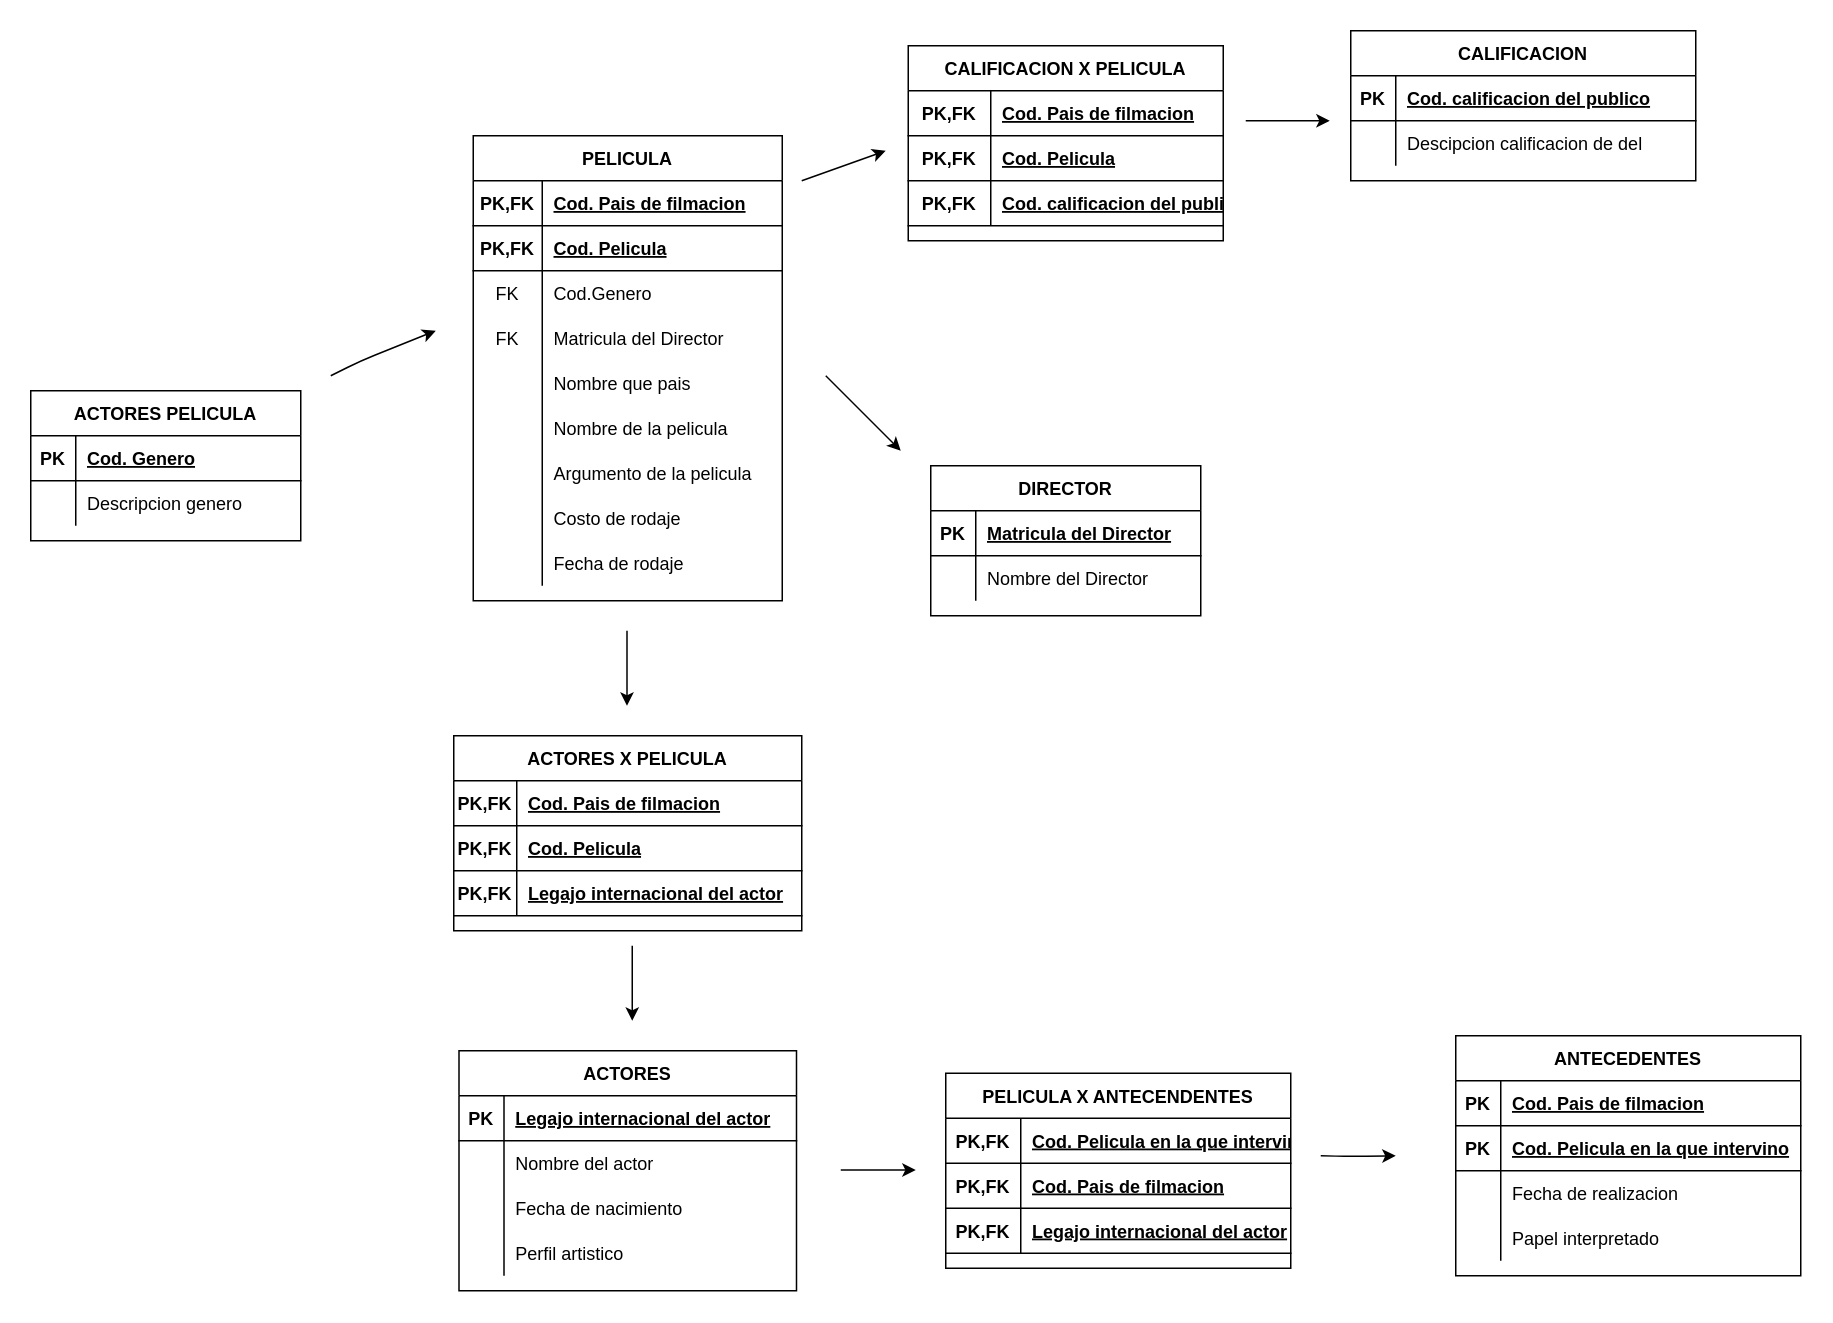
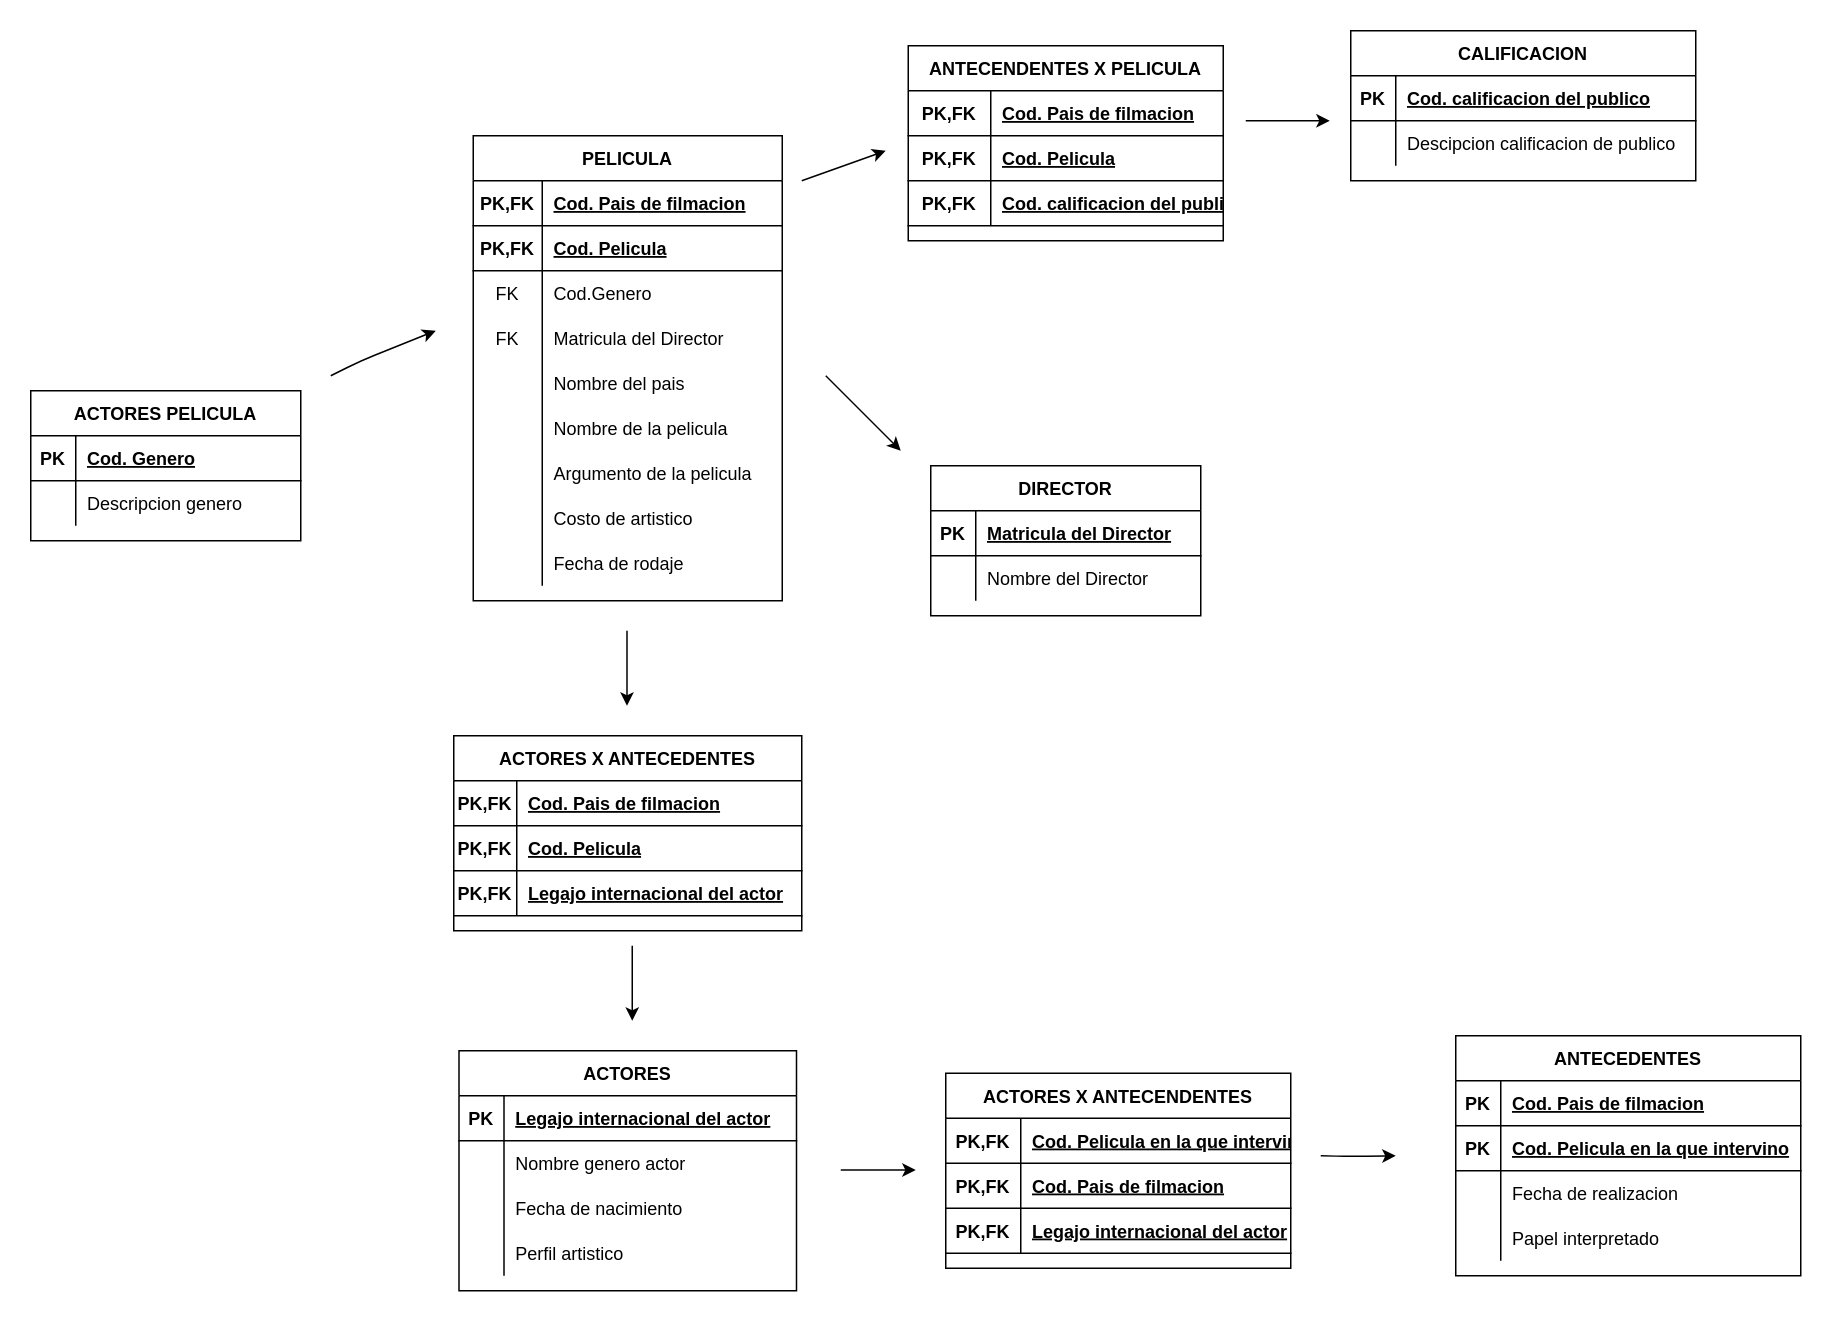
(1065, 69) -> (1065, 69)
(1535, 144) -> (1553, 144)
(622, 384) -> (620, 384)
(624, 519) -> (635, 519)
(627, 759) -> (627, 759)
(1118, 1097) -> (1118, 1097)
(589, 1164) -> (606, 1164)
